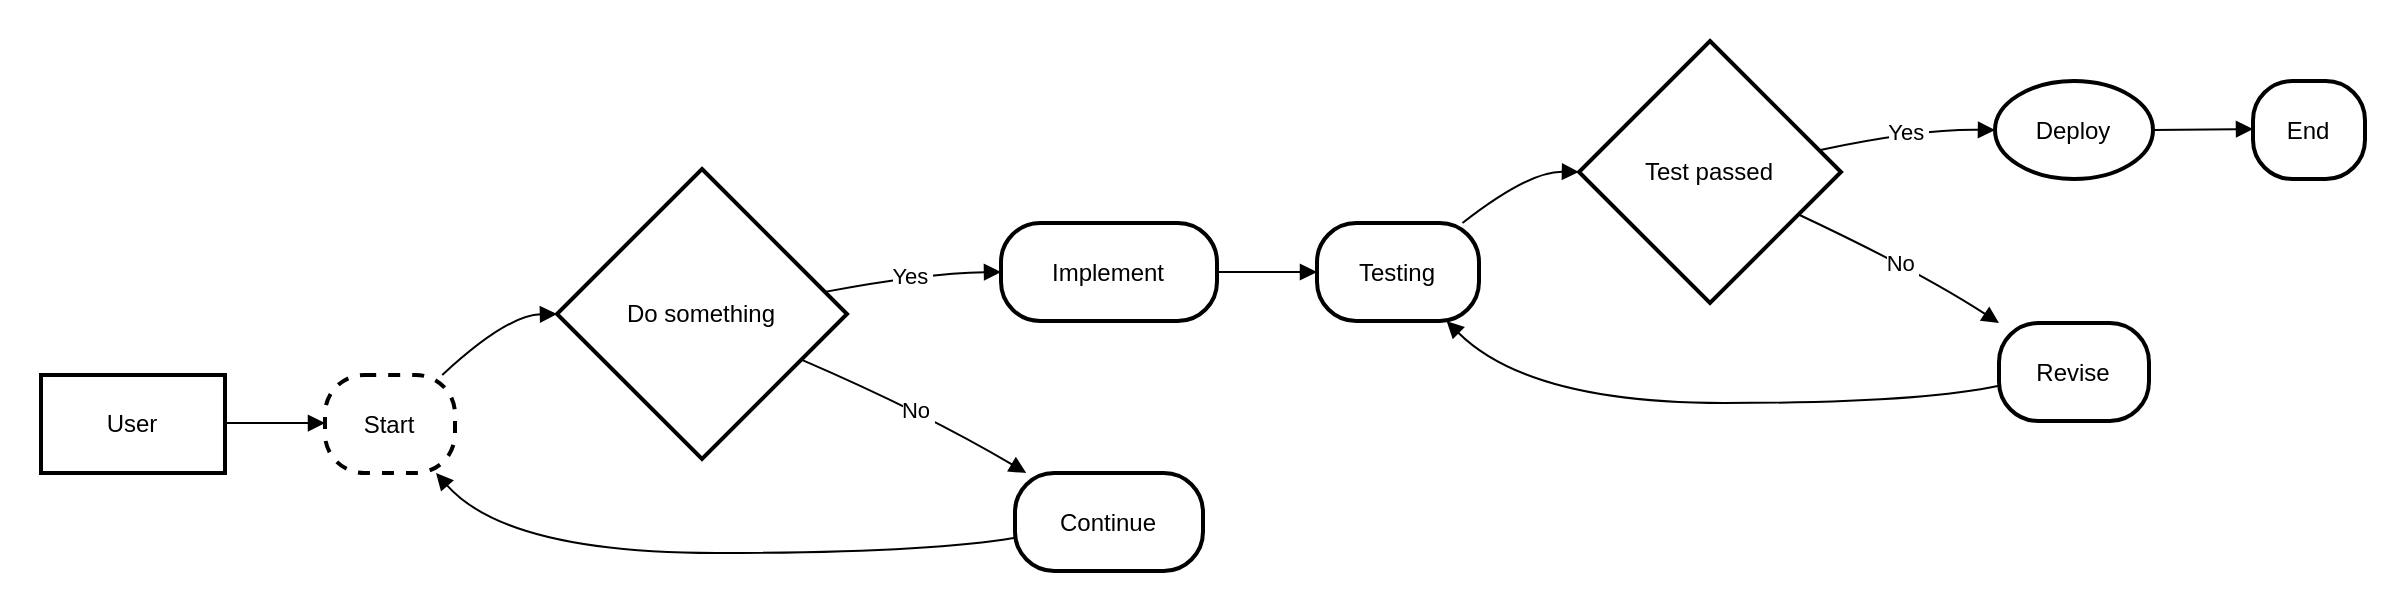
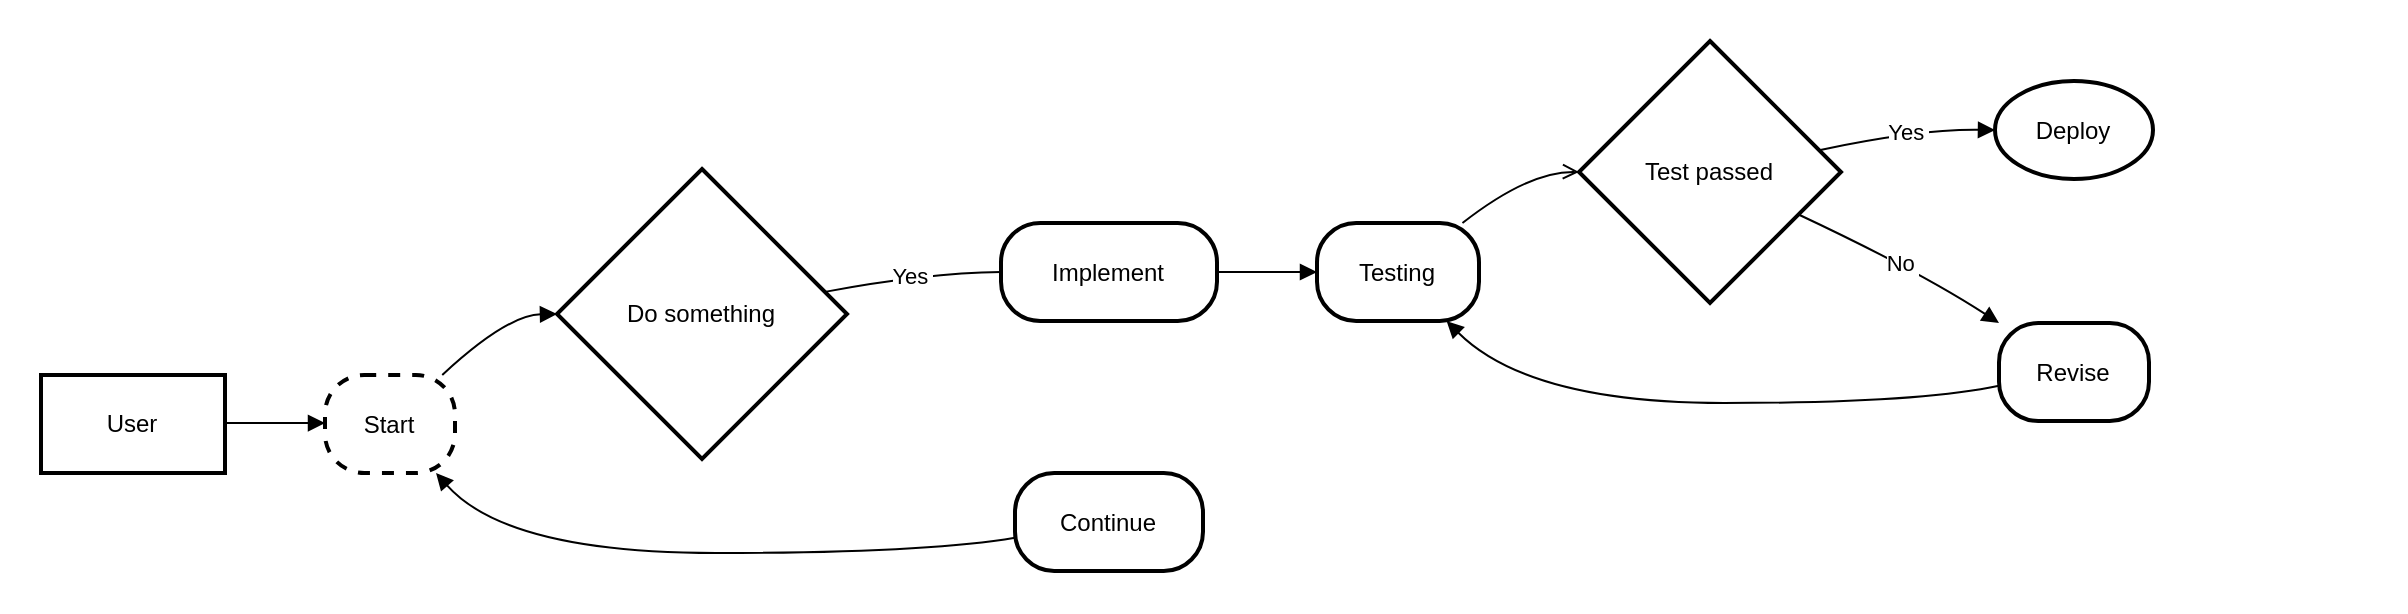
(2195, 130) -> none
(2309, 130) -> none
(1522, 184) -> (1528, 183)
(983, 272) -> (991, 272)
(908, 409) -> none
